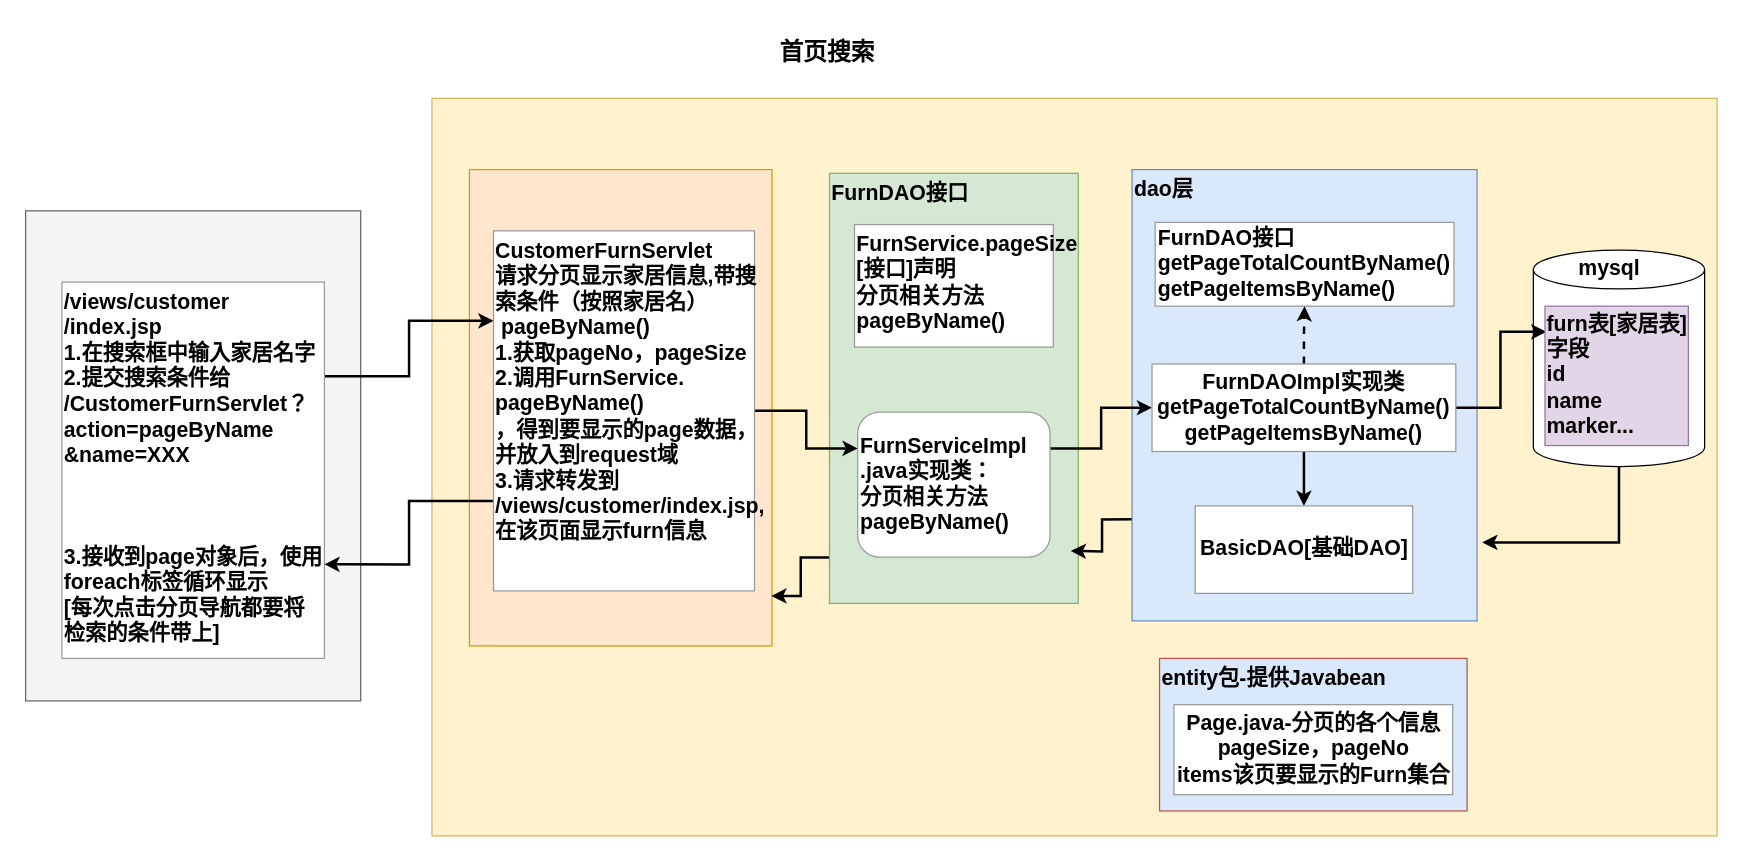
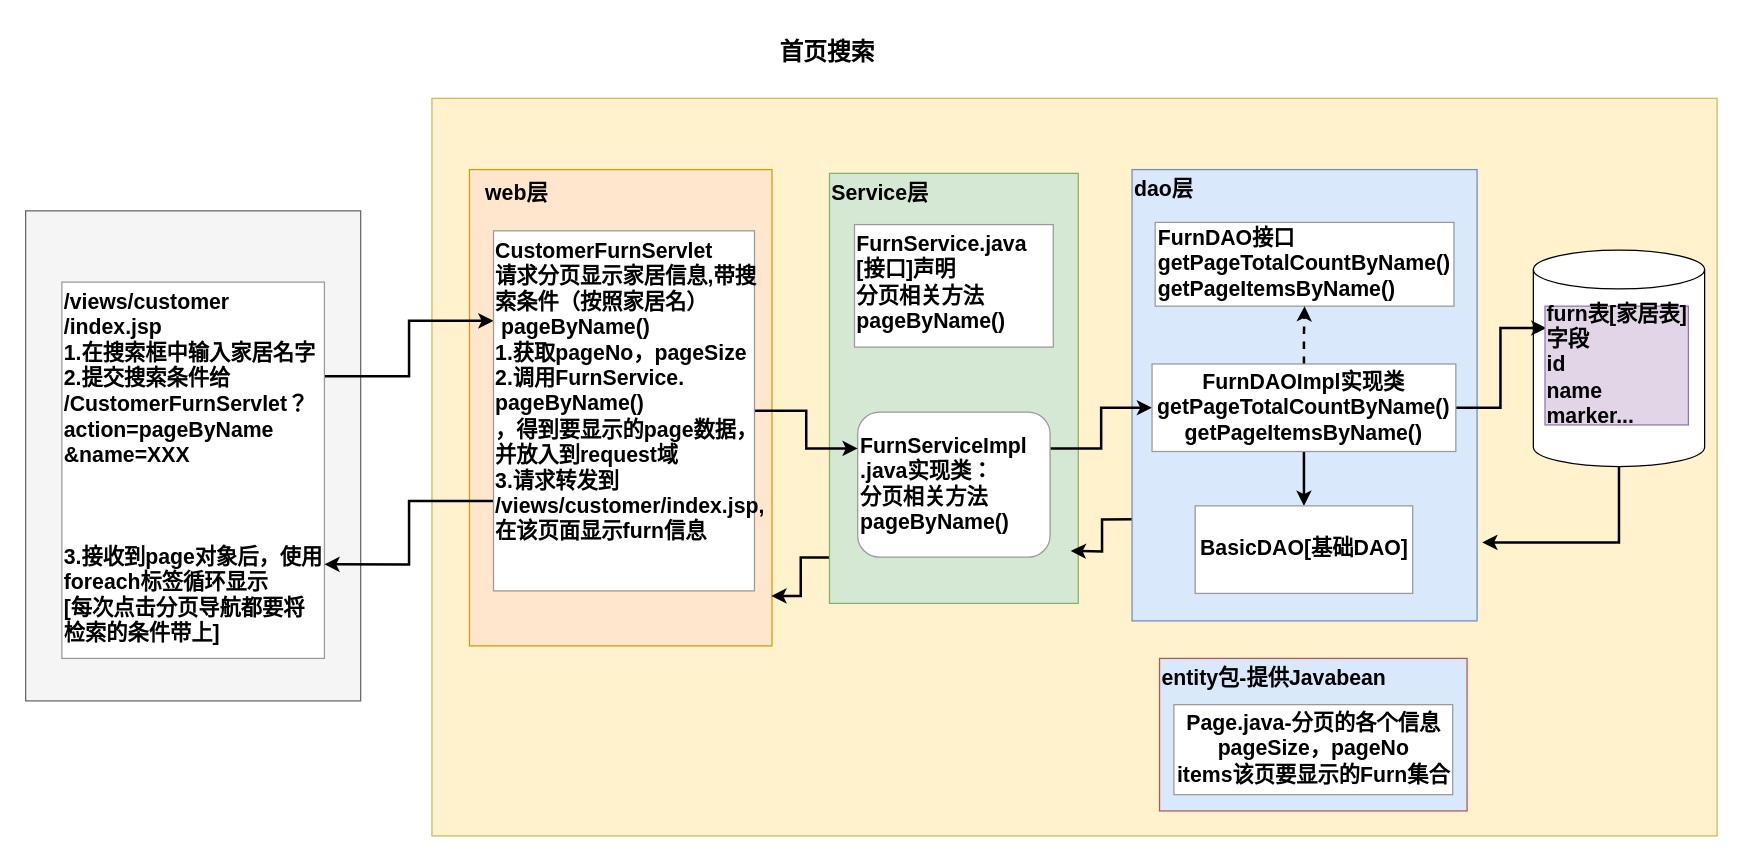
none -> (521, 192)
(895, 195) -> (881, 195)
(1609, 269) -> none
(955, 297) -> (947, 284)
(1616, 376) -> (1616, 365)
